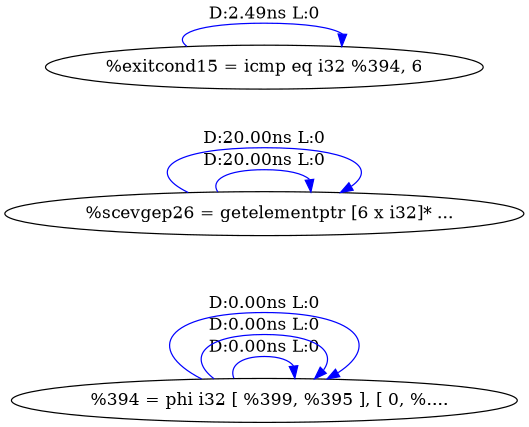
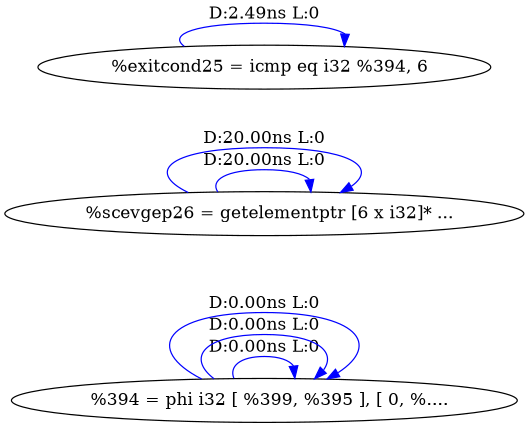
(264, 67) -> (264, 67)
